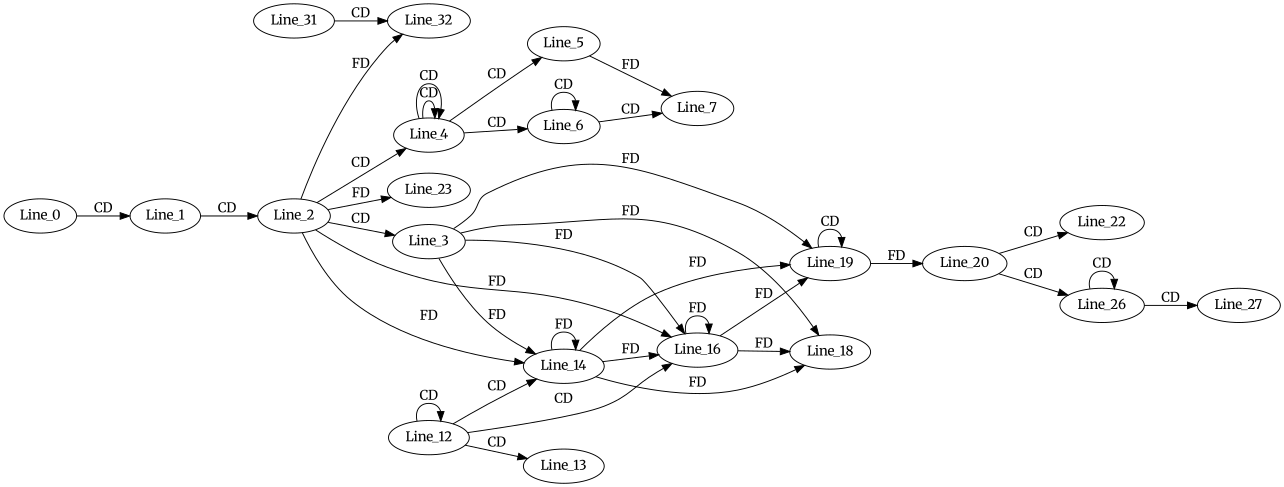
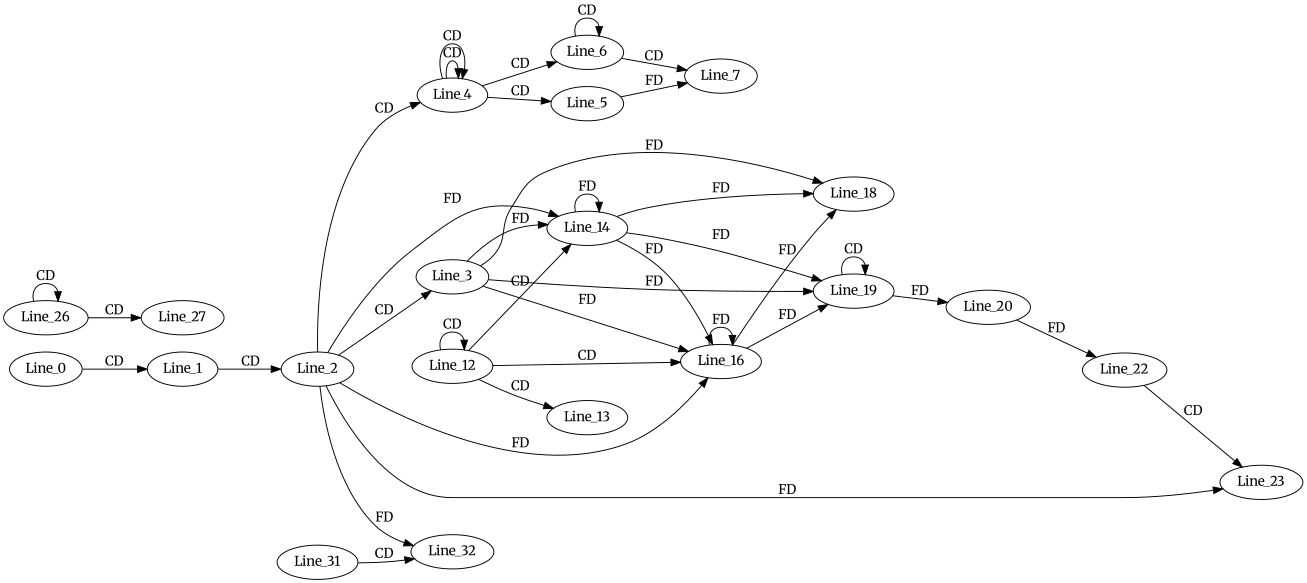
(1033, 233) -> (1056, 329)
(1029, 283) -> none
none -> (1189, 423)
